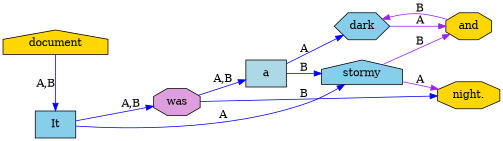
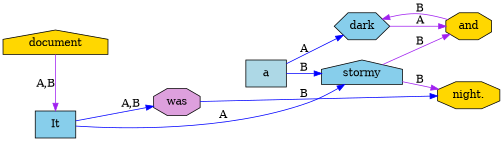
(56, 79) -> (56, 79)
(420, 80) -> (420, 80)
(218, 89) -> none
